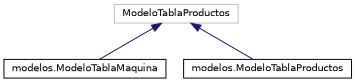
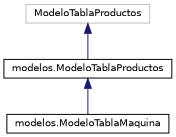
(126, 44) -> (88, 101)
